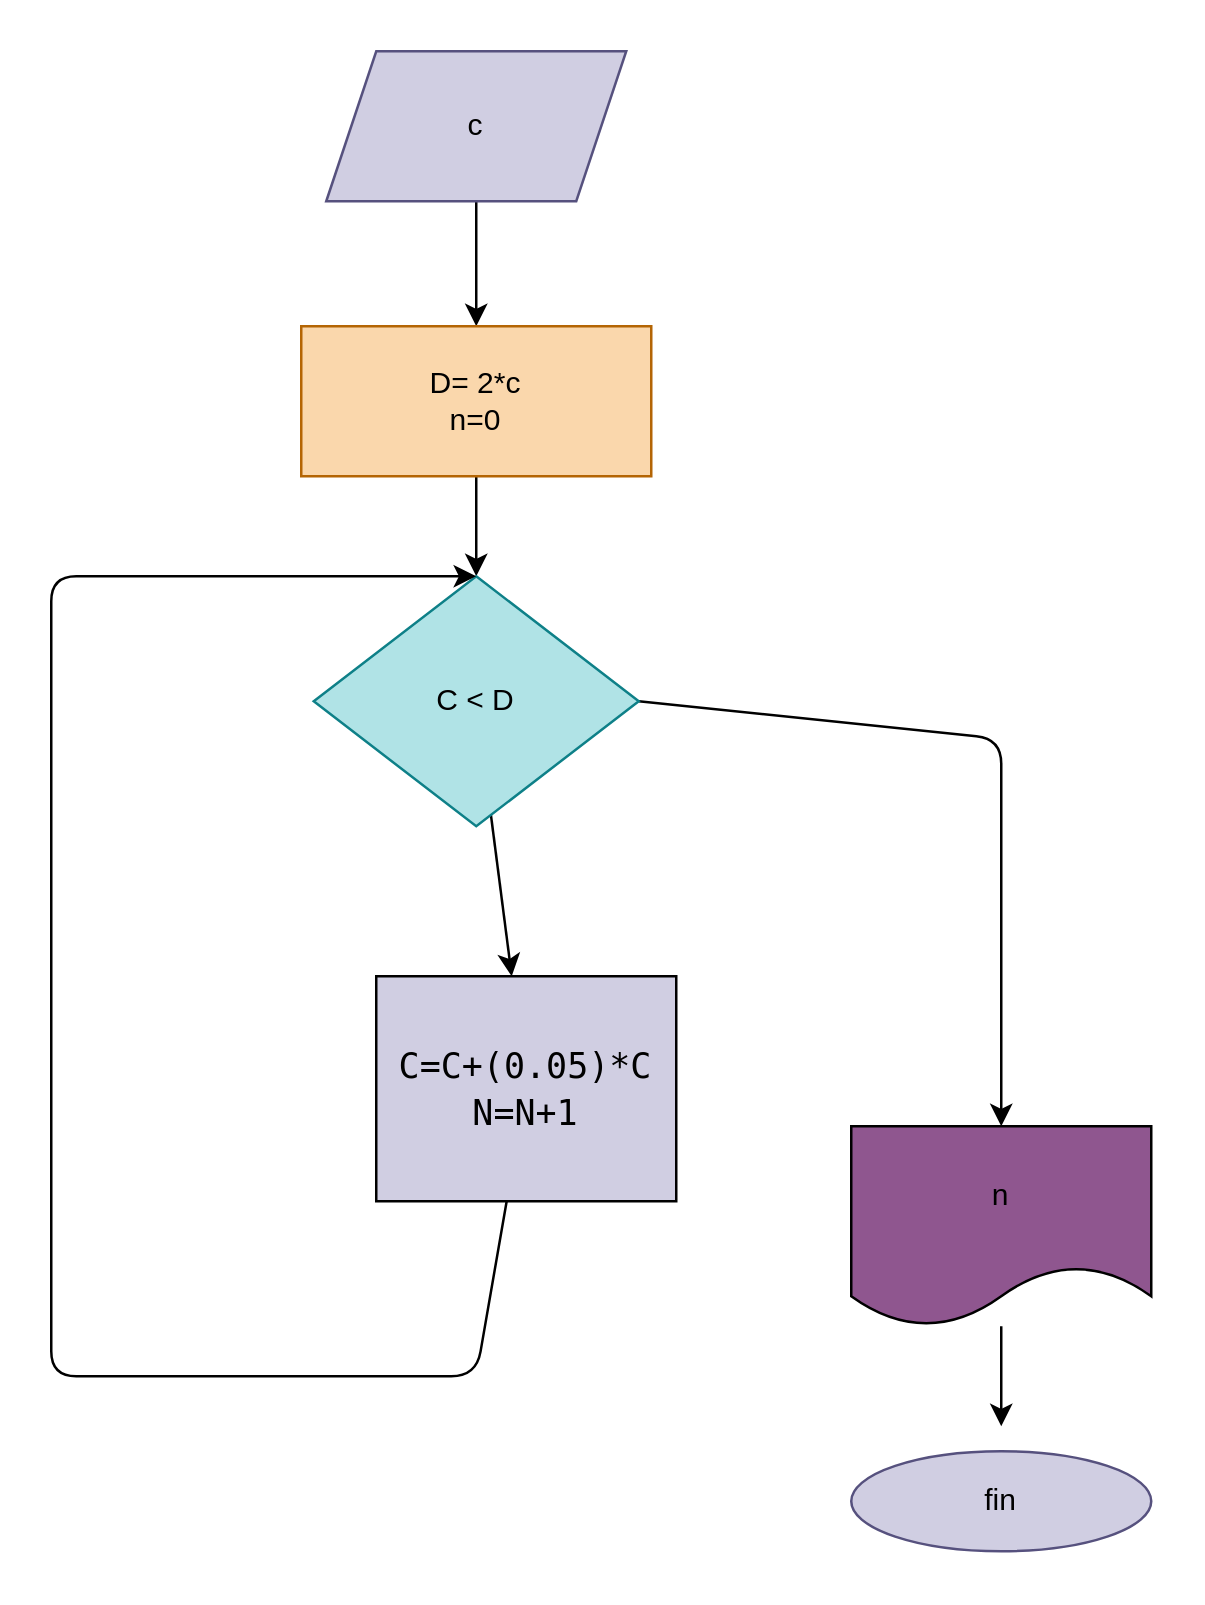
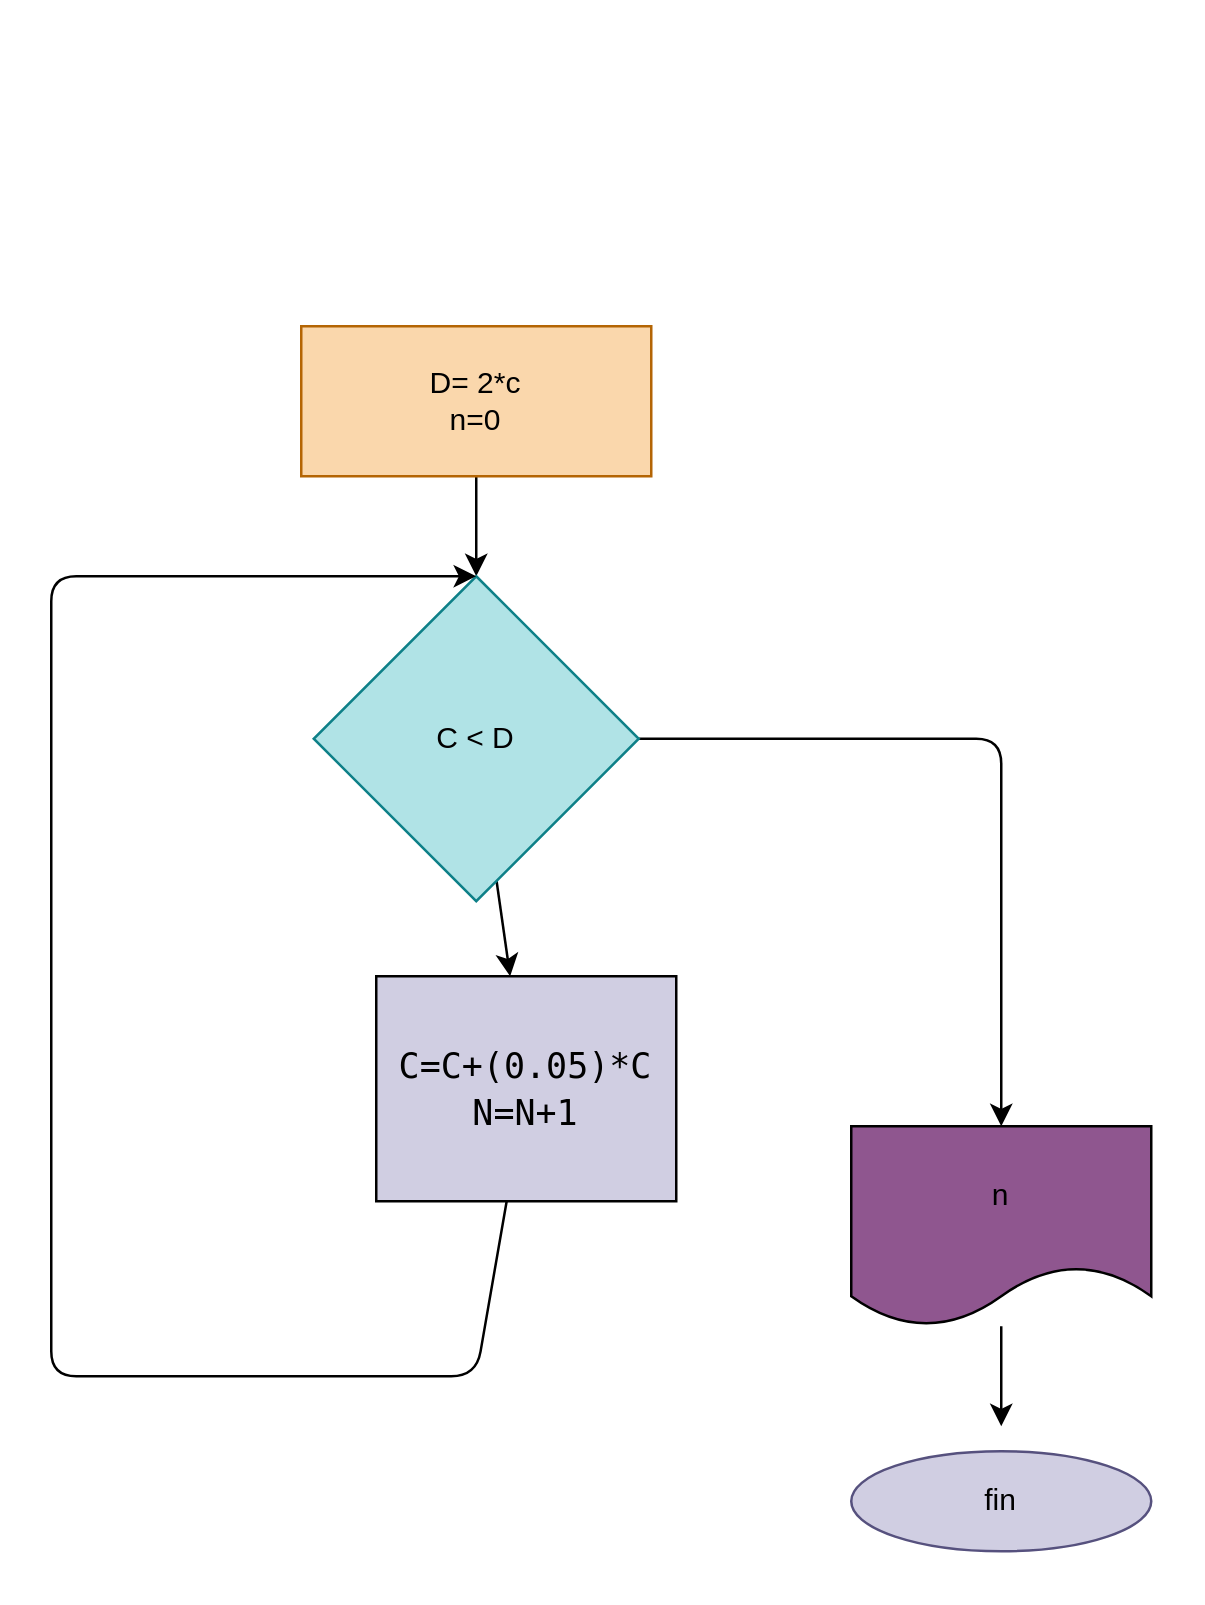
(476, 126) -> none
(476, 255) -> none
(476, 701) -> (476, 739)
